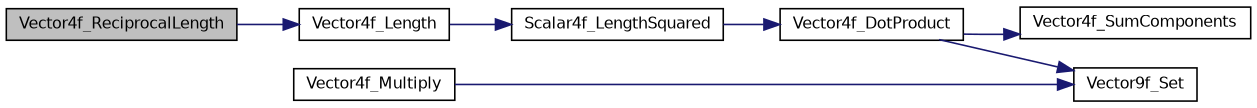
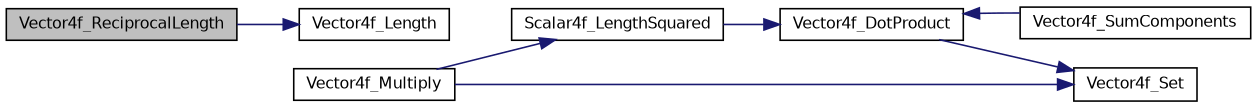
(472, 24) -> (488, 56)
(984, 34) -> (1000, 13)
(1135, 84) -> (1135, 84)
